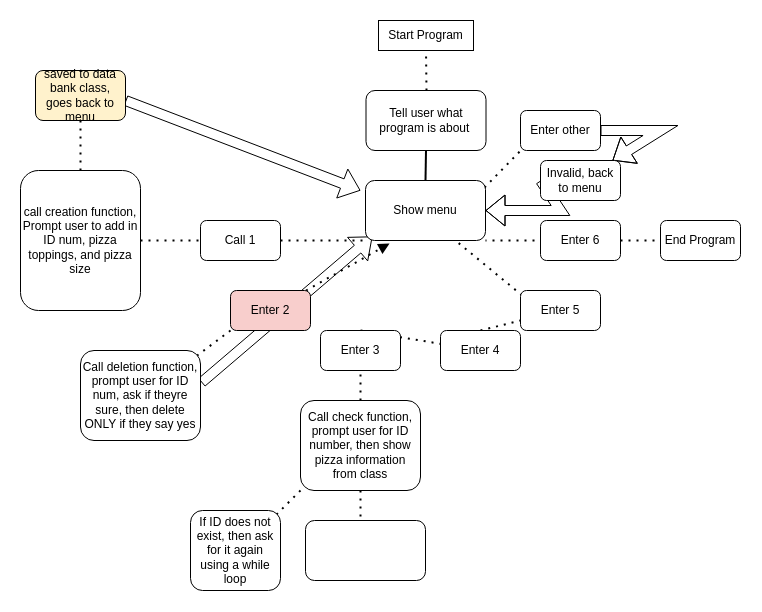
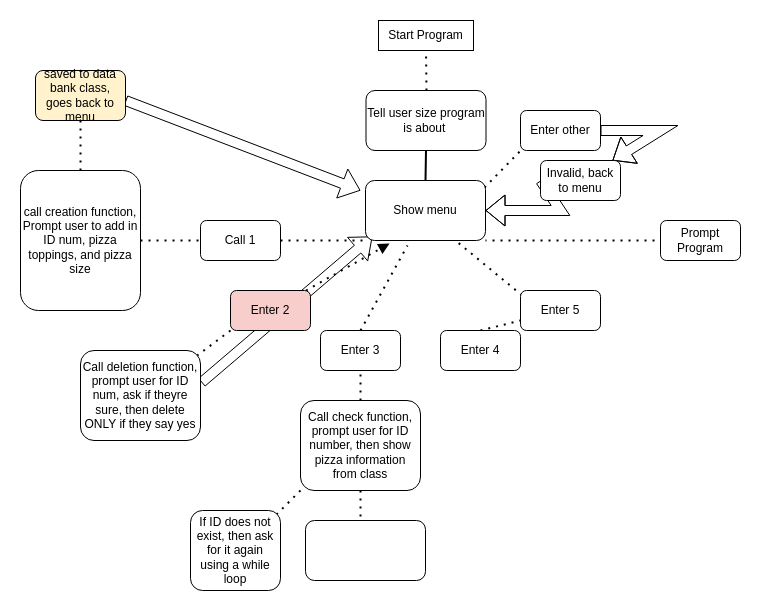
(427, 121) -> (427, 121)
(581, 241) -> none
(701, 241) -> (701, 241)
(419, 340) -> (384, 288)
